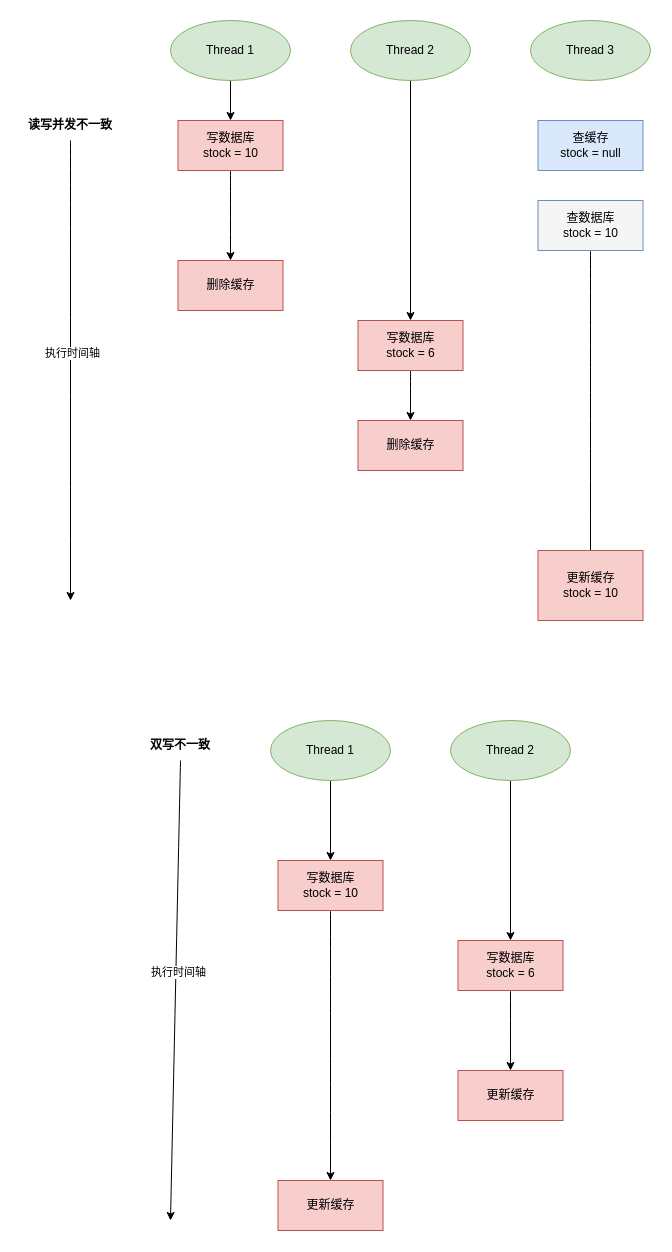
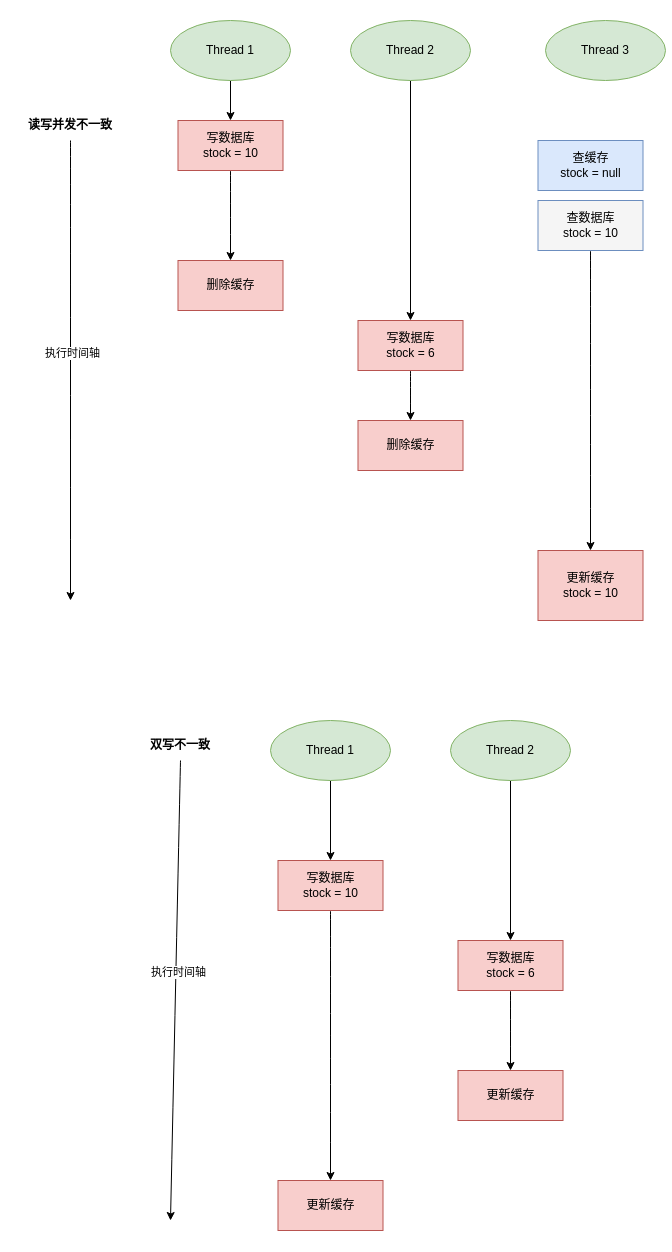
(591, 51) -> (606, 51)
(591, 146) -> (591, 166)
(591, 545) -> (591, 542)
